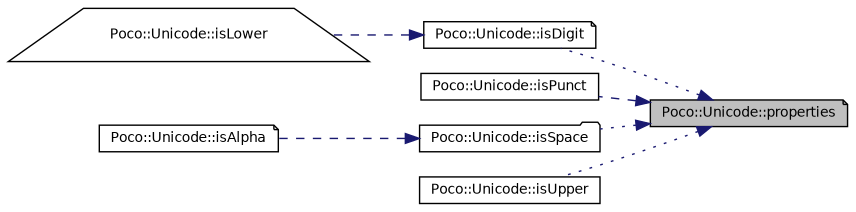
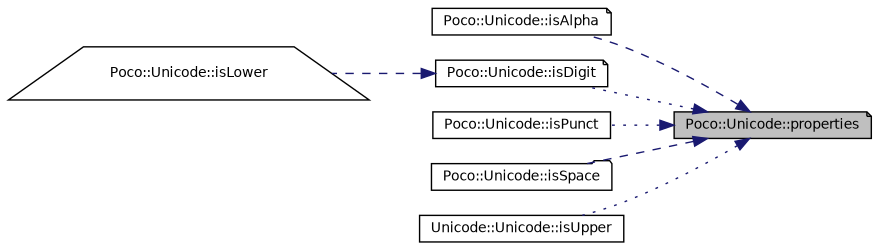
(617, 99) -> (635, 125)
(618, 127) -> (640, 152)
(342, 138) -> (664, 65)
(510, 190) -> (522, 229)
